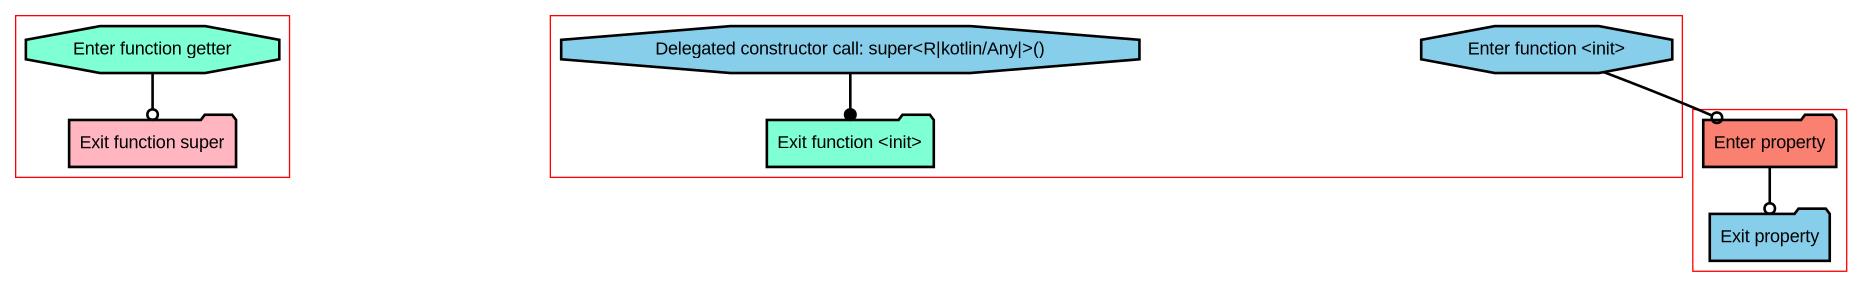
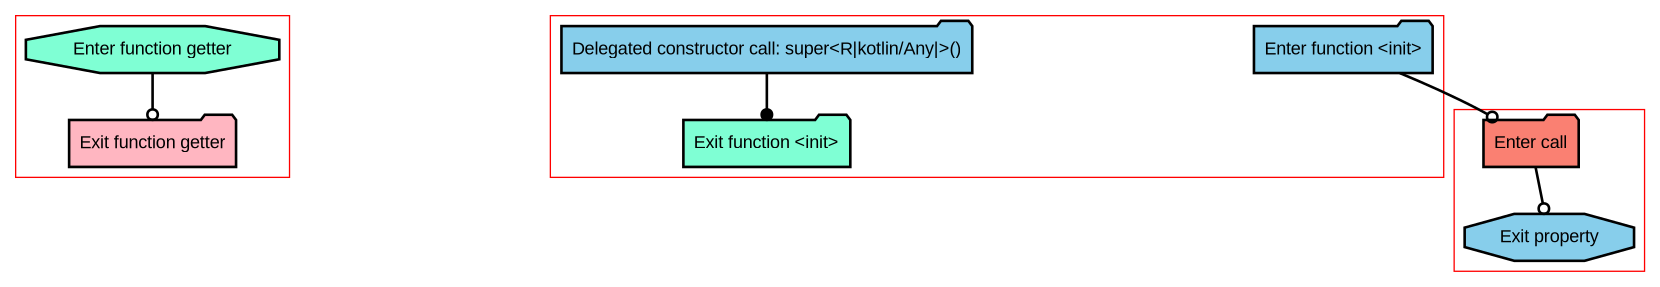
(850, 50) -> (767, 50)
(1547, 50) -> (1343, 50)
(153, 143) -> (153, 143)
(1770, 143) -> (1531, 143)
(1770, 237) -> (1549, 237)
